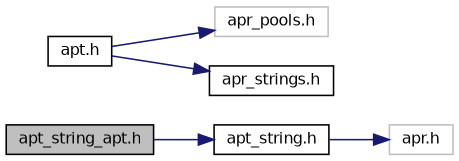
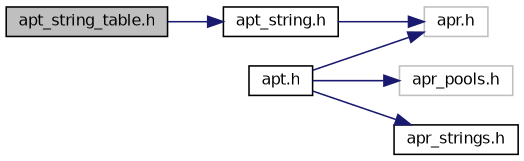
none -> (361, 54)
(80, 140) -> (87, 22)
